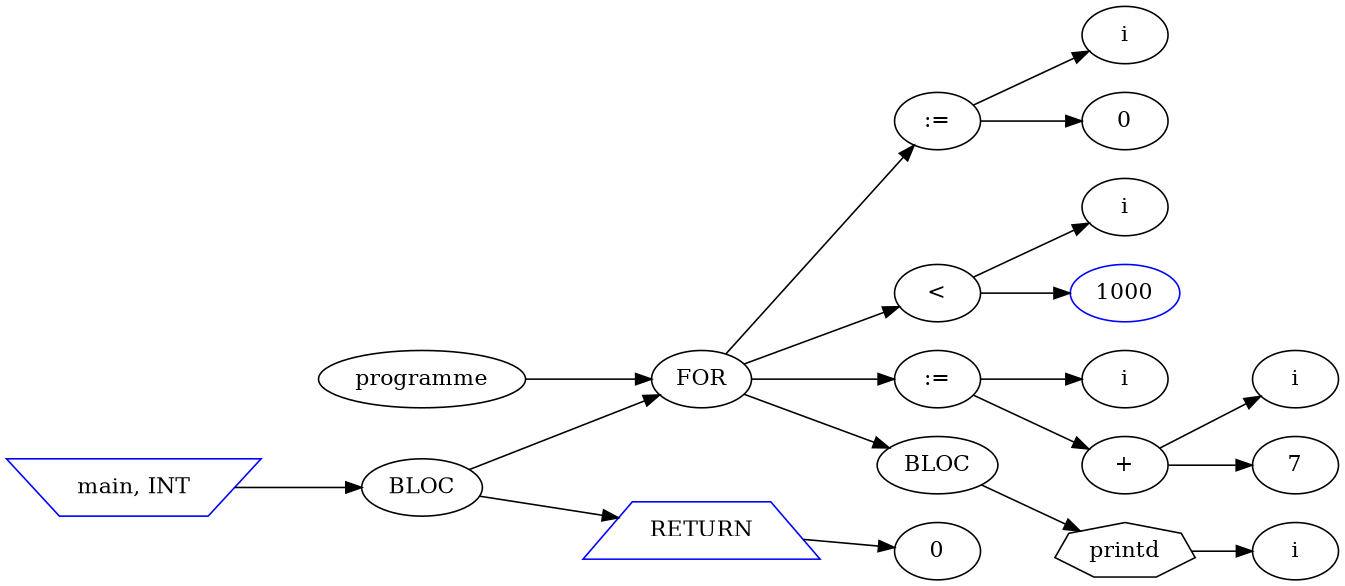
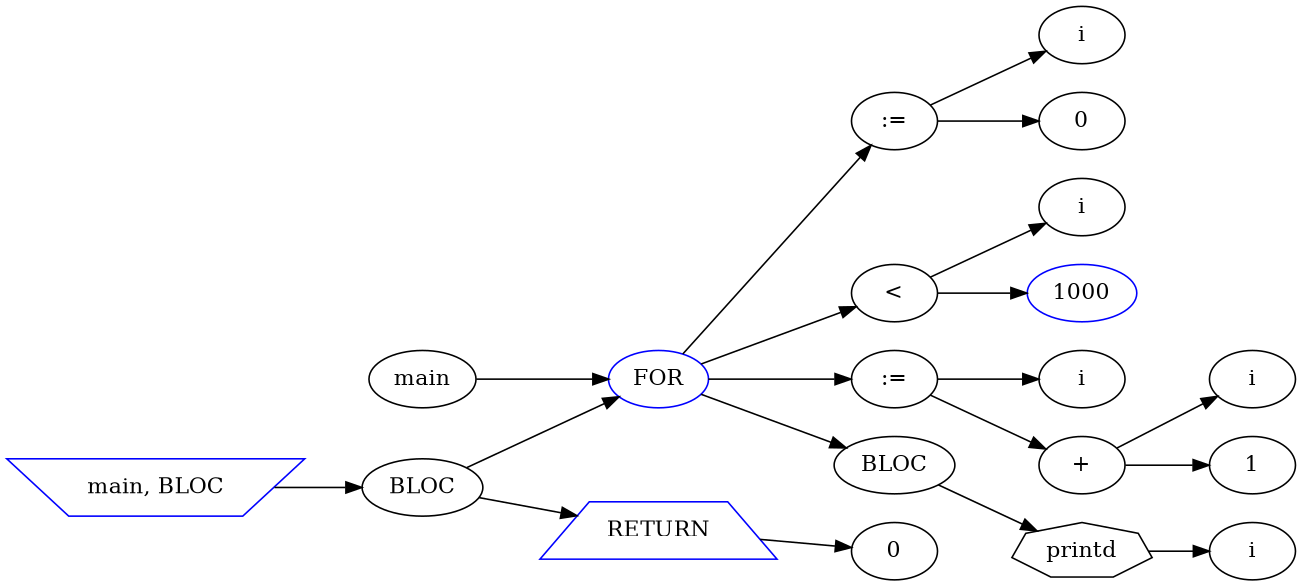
(422, 379) -> (422, 379)
(702, 379) -> (658, 379)
(1296, 465) -> (1252, 465)
(134, 487) -> (156, 487)
